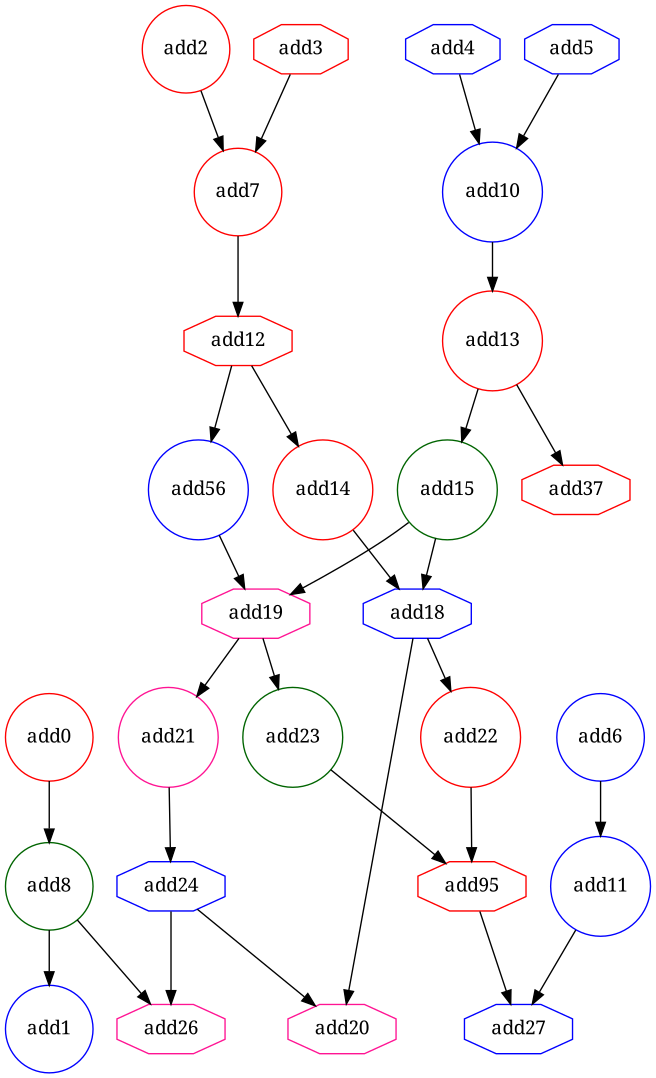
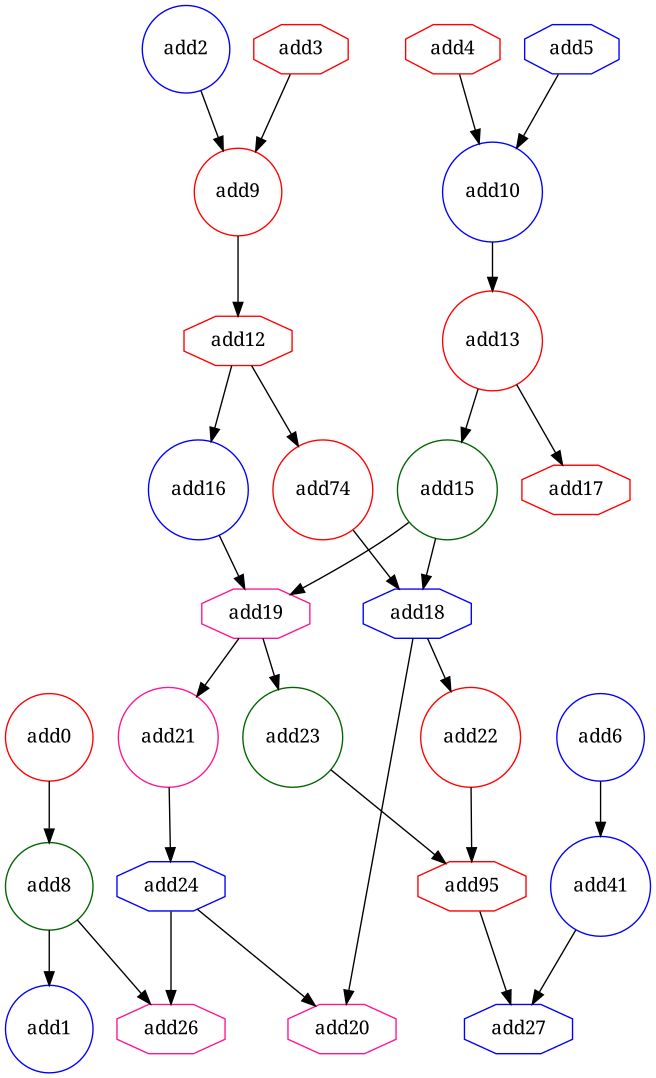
(186, 49) -> (186, 49)
(453, 49) -> (453, 49)
(238, 192) -> (238, 192)
(198, 490) -> (198, 490)
(323, 490) -> (323, 490)
(576, 490) -> (576, 490)
(601, 886) -> (601, 886)
